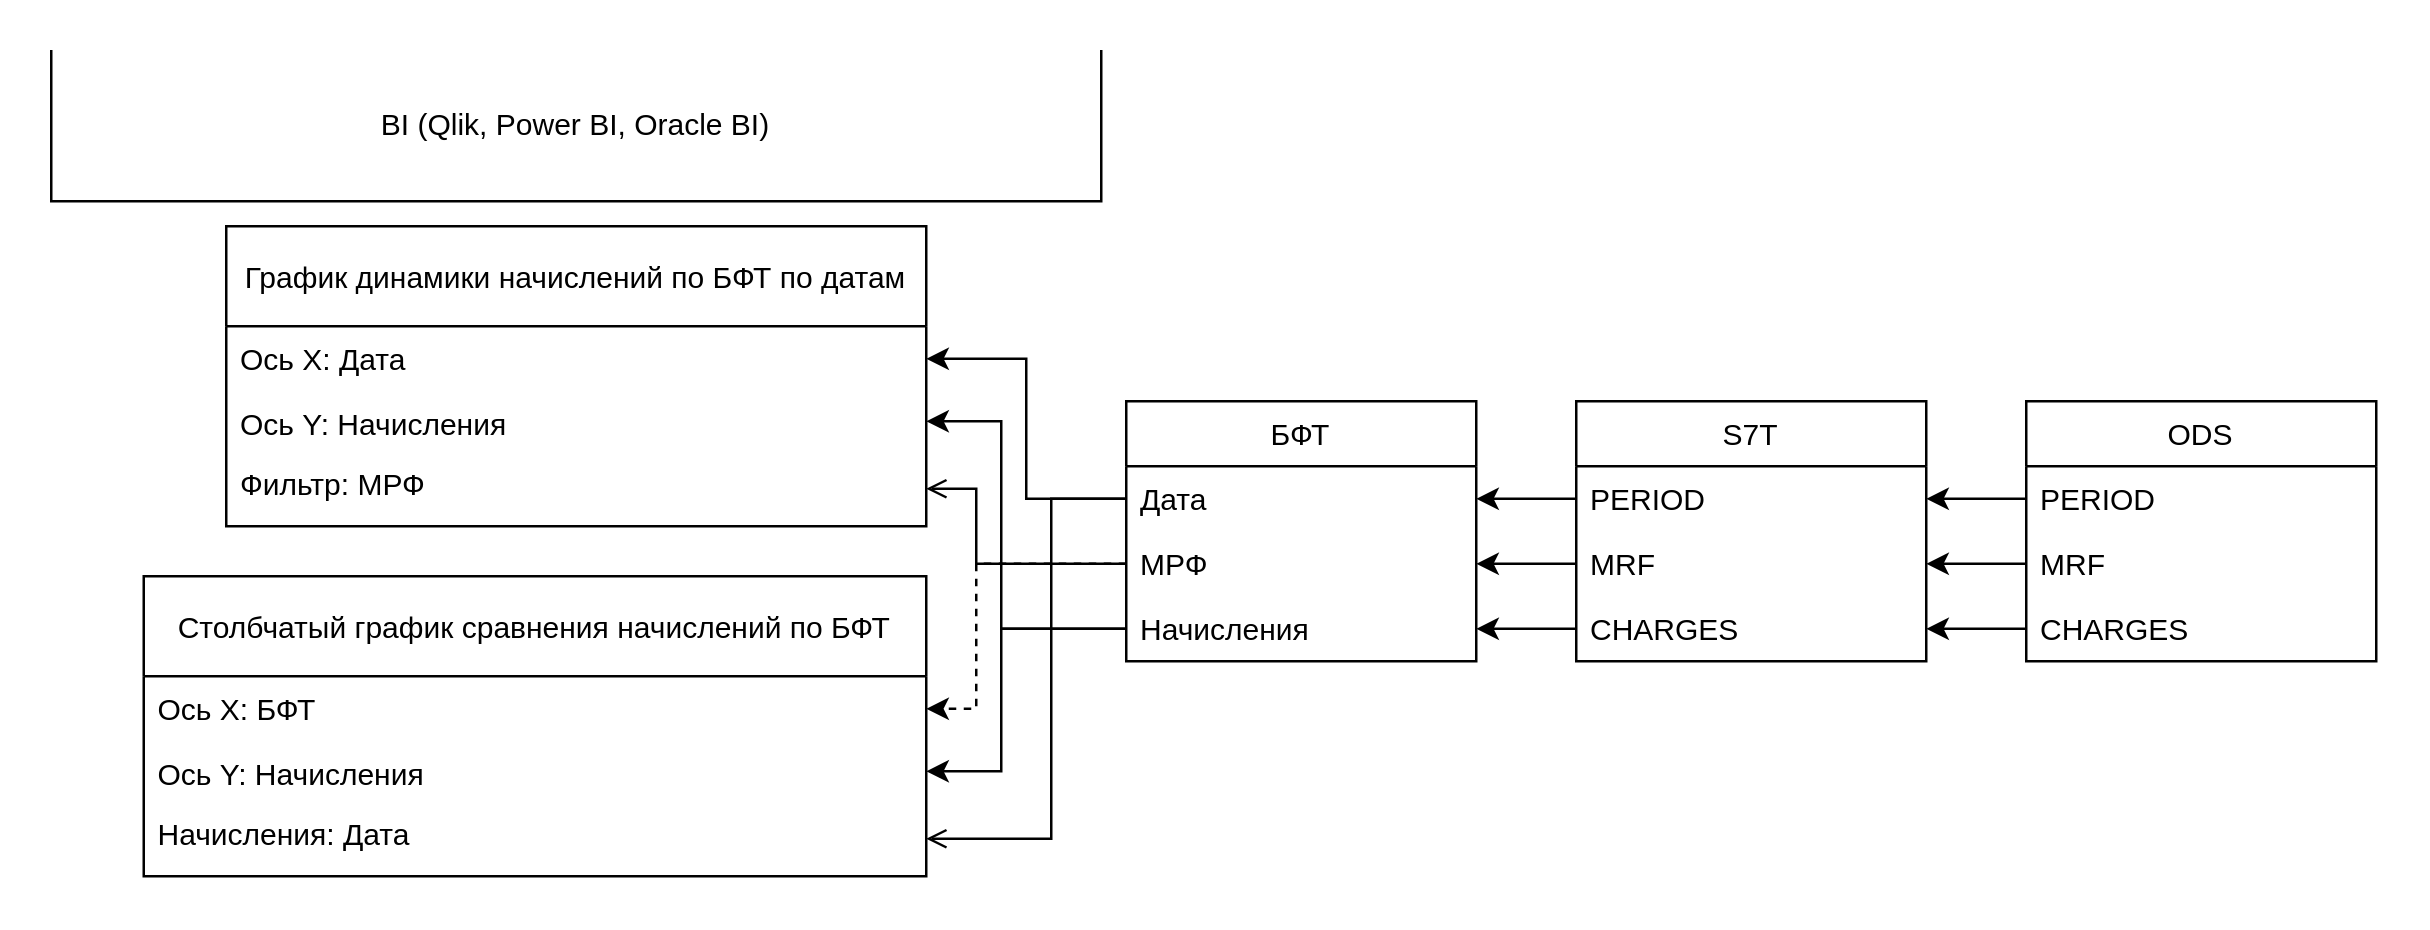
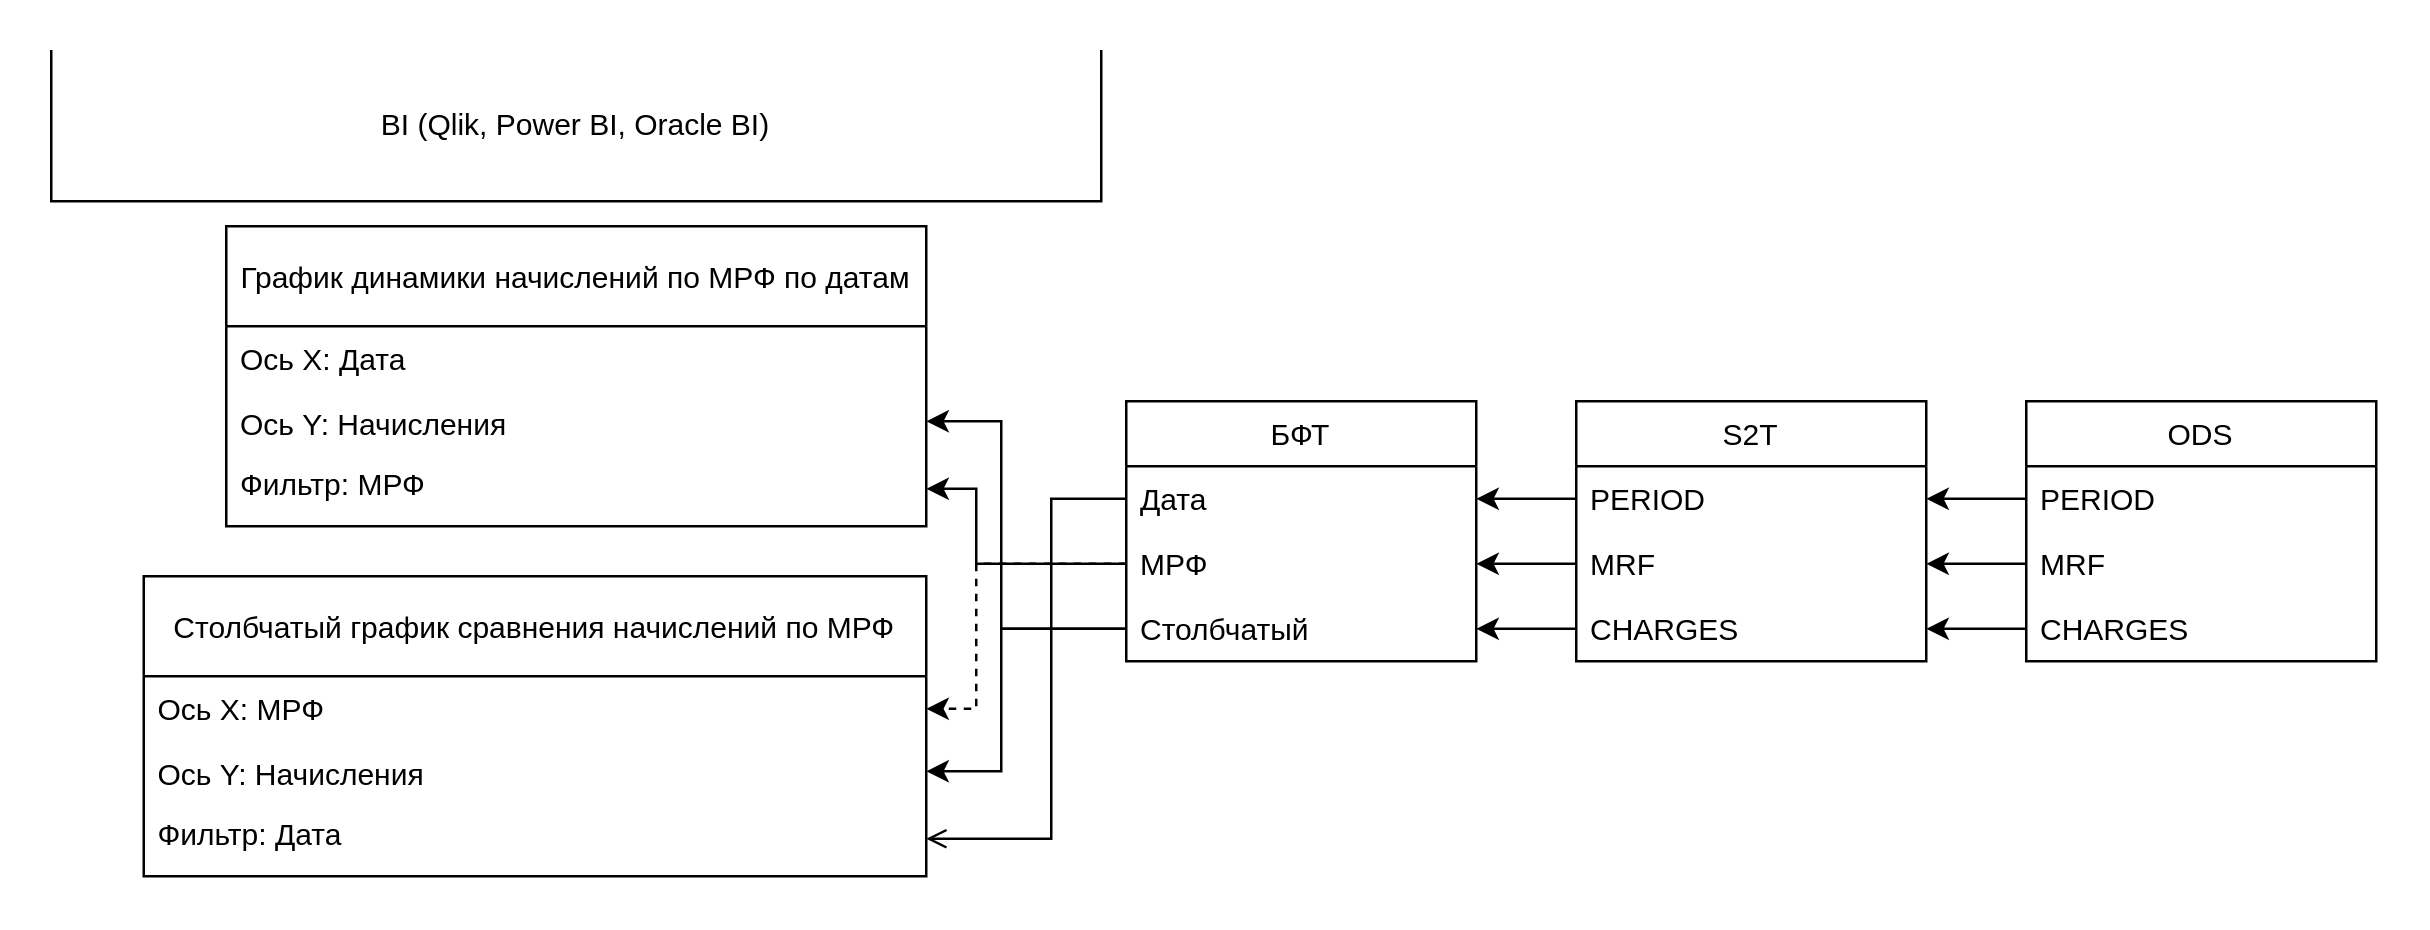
(575, 278) -> (575, 278)
(1026, 398) -> none
(1750, 435) -> (1750, 435)
(940, 489) -> (944, 489)
(534, 628) -> (534, 628)
(1224, 630) -> (1224, 630)
(230, 710) -> (230, 710)
(284, 835) -> (251, 835)
